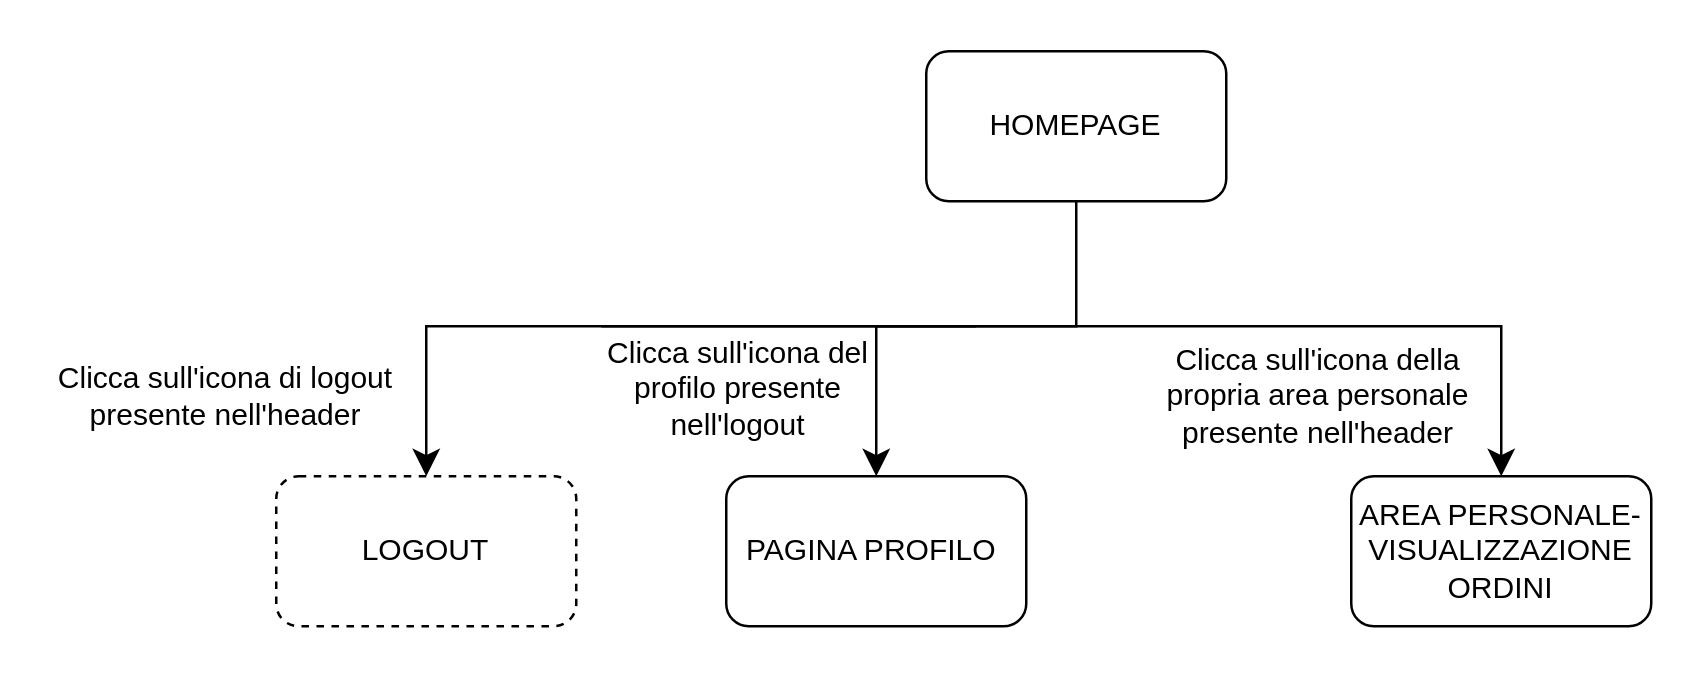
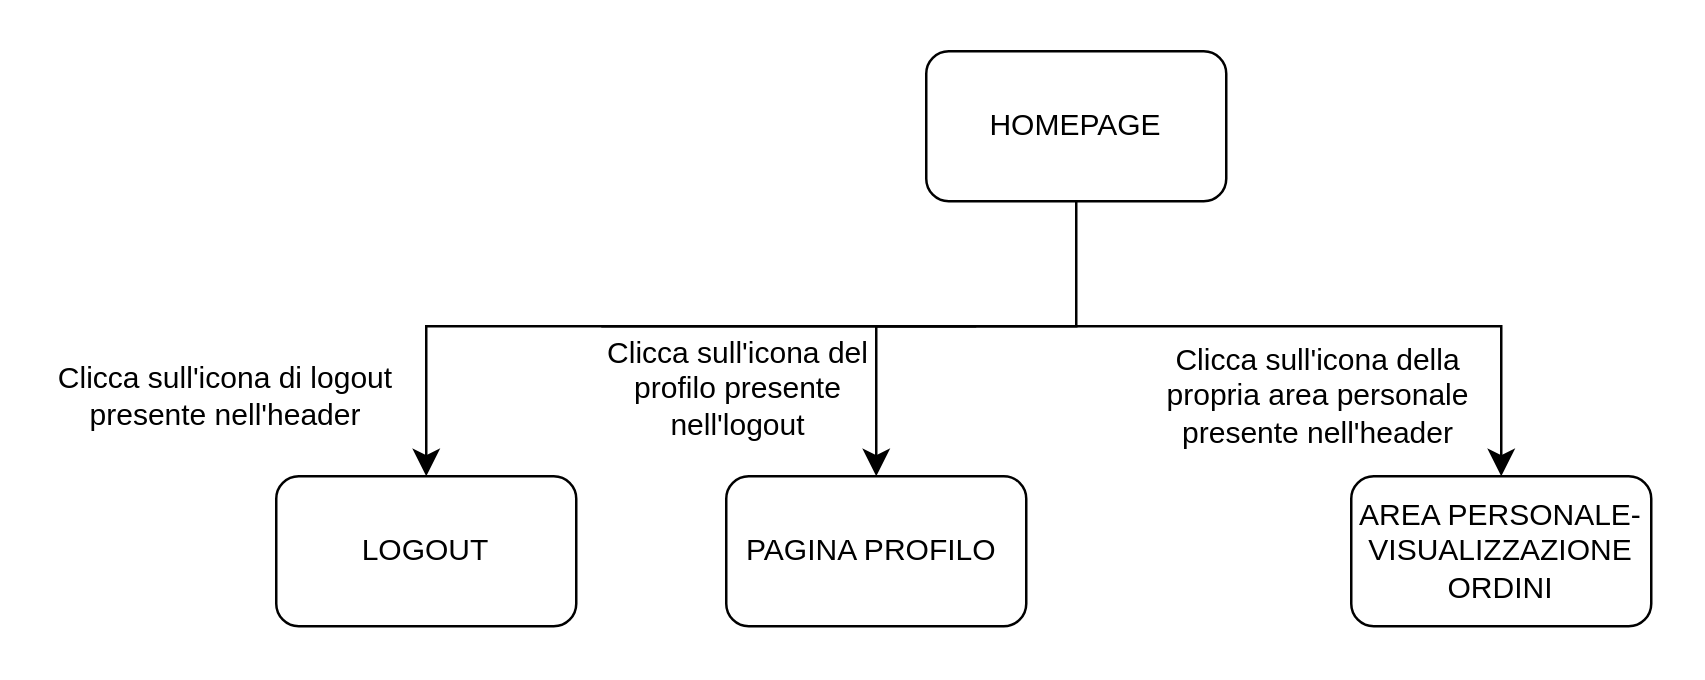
(426, 551) -> (426, 551)
